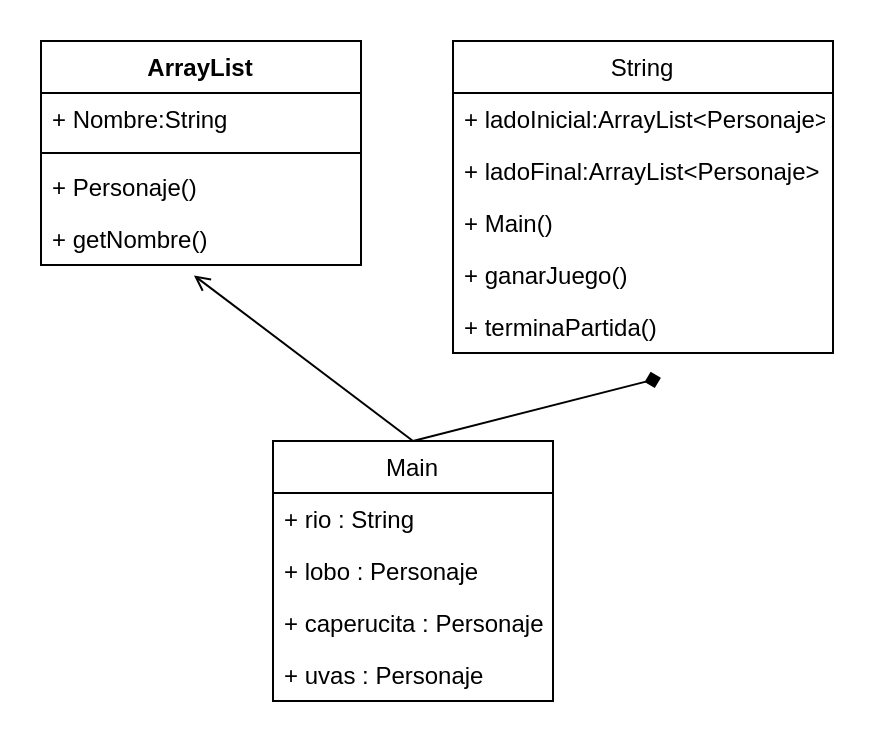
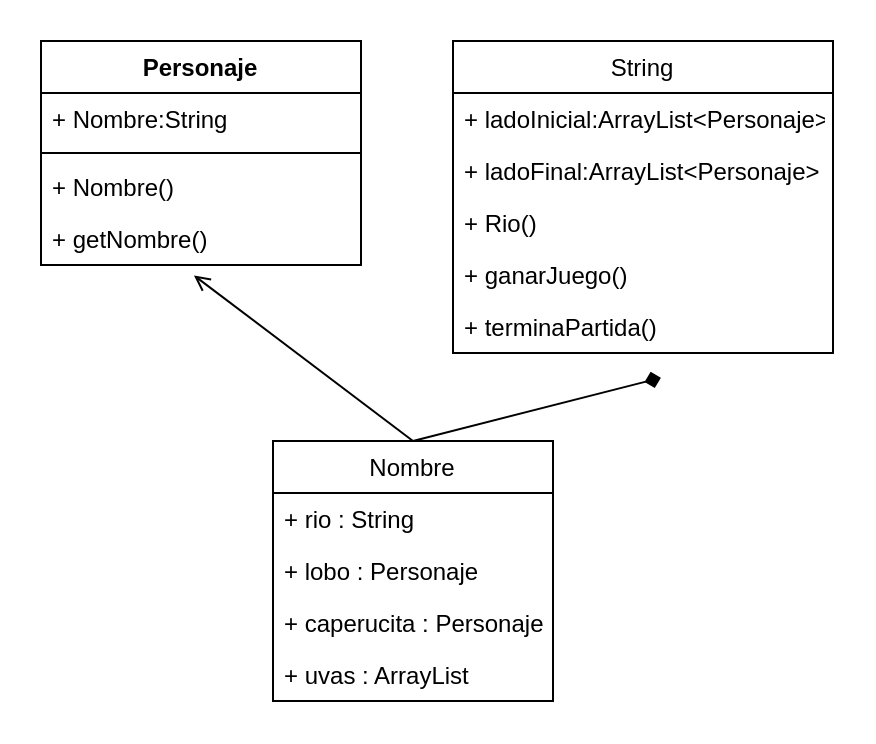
(200, 68) -> (200, 68)
(136, 188) -> (116, 188)
(512, 224) -> (505, 224)
(412, 468) -> (412, 468)
(392, 676) -> (389, 676)
